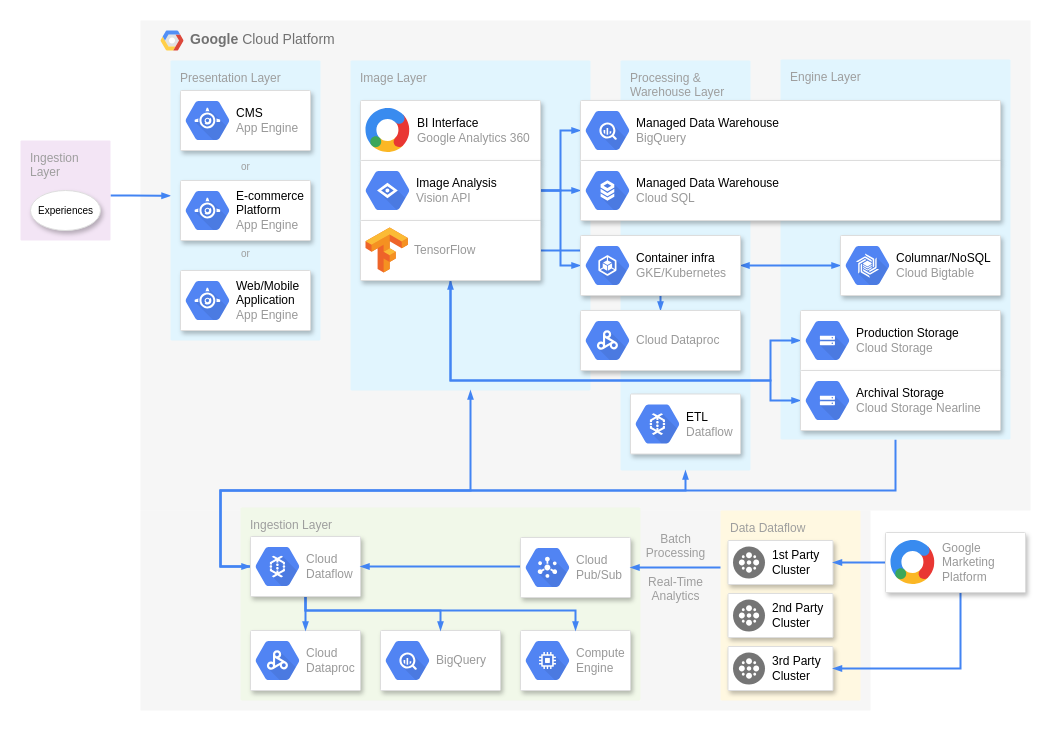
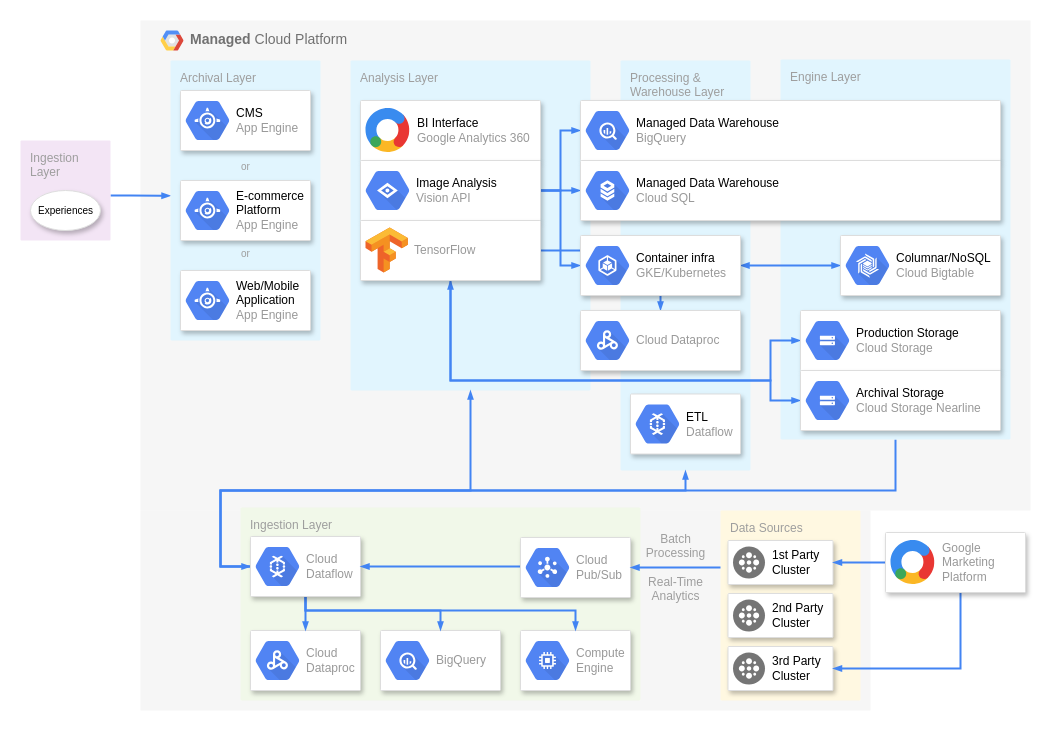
(264, 40) -> (269, 40)
(238, 79) -> (223, 79)
(396, 79) -> (403, 79)
(771, 529) -> (769, 529)
